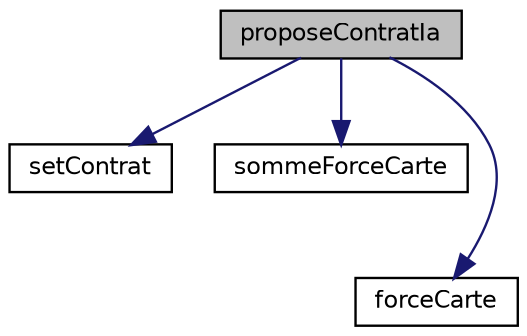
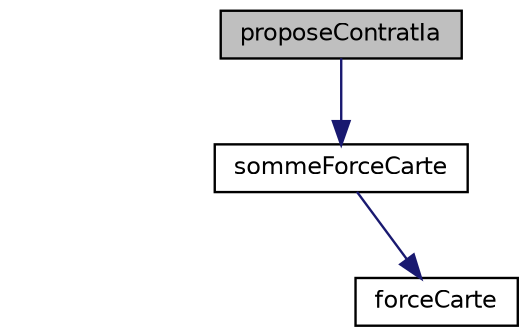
(486, 139) -> (382, 225)
(91, 168) -> none
